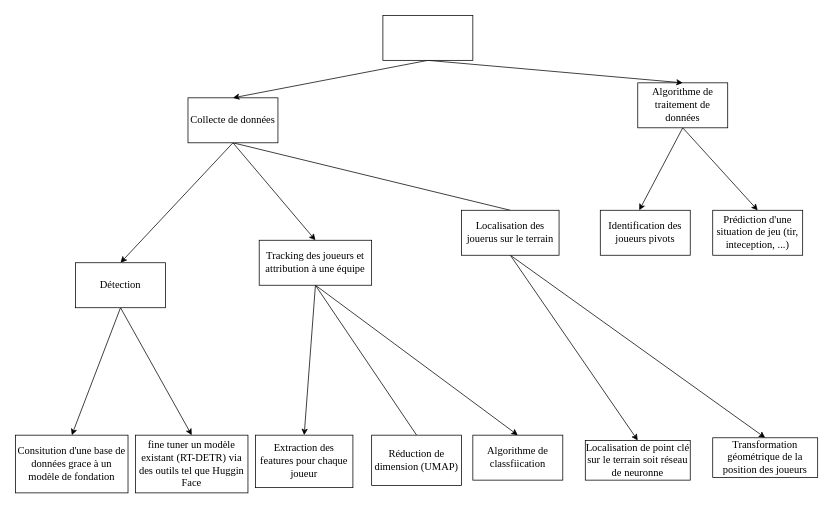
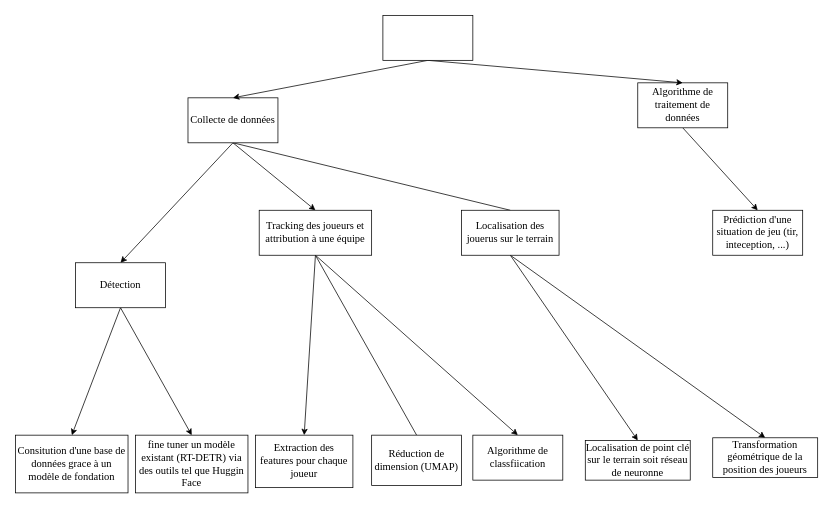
(662, 168) -> none
(645, 233) -> none
(315, 263) -> (315, 233)
